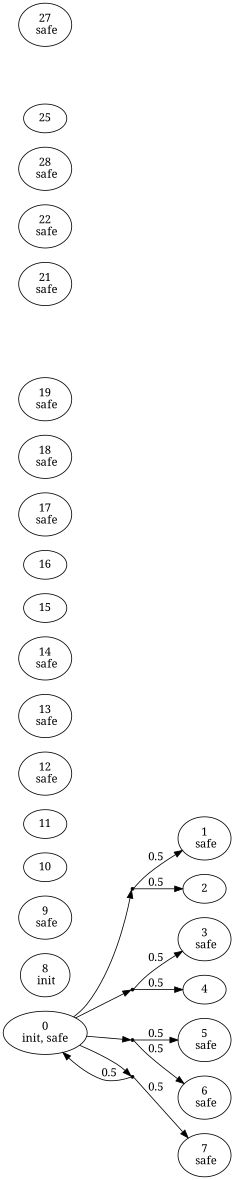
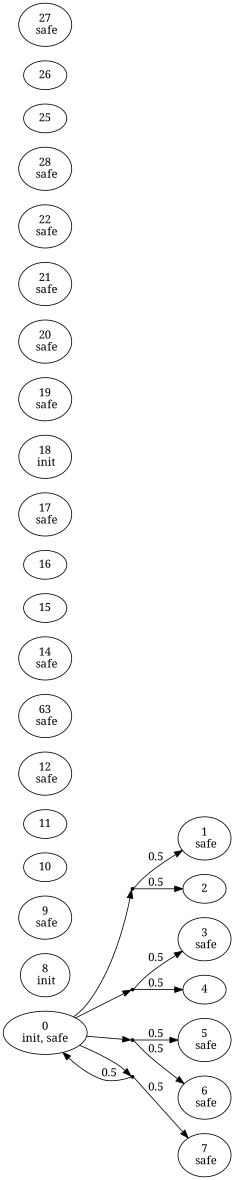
none -> (45, 75)
none -> (45, 342)
(45, 457) -> (45, 457)
(45, 716) -> (45, 716)
